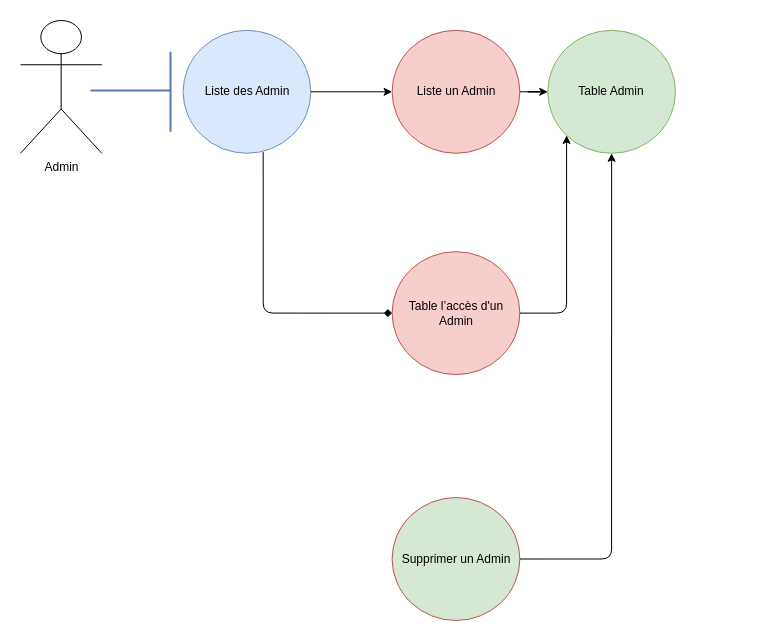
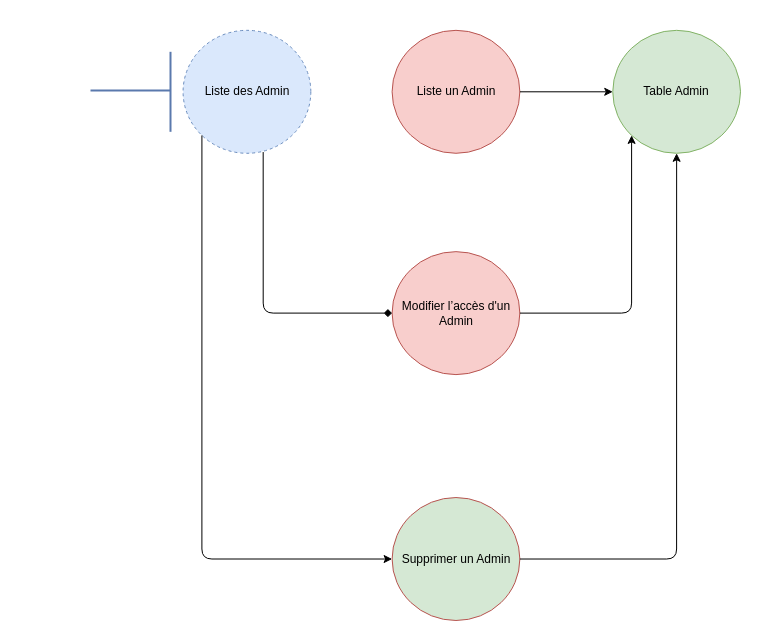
(61, 87) -> none
(247, 92) -> (247, 92)
(349, 92) -> none
(612, 92) -> (677, 92)
(457, 314) -> (457, 314)
none -> (202, 434)
